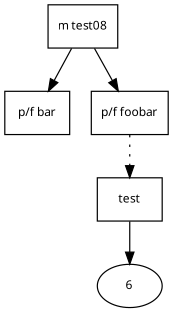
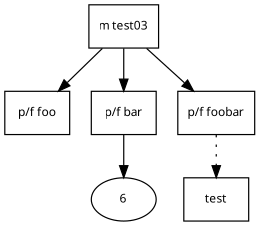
(83, 26) -> (124, 26)
none -> (37, 113)
(130, 237) -> (124, 150)
